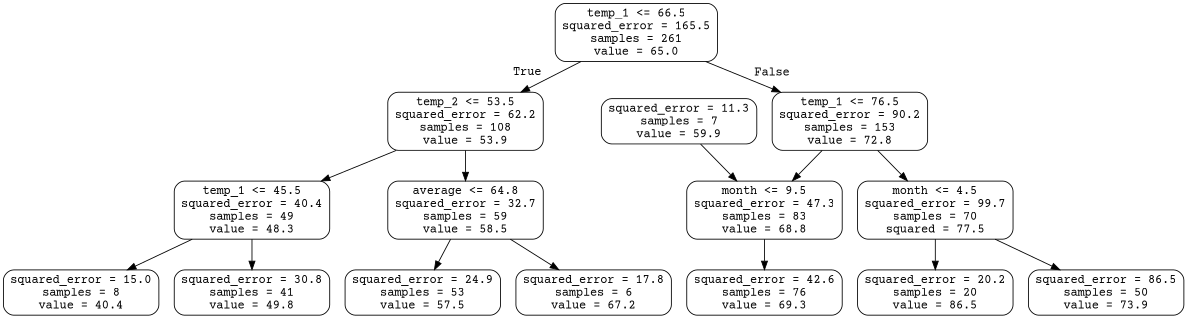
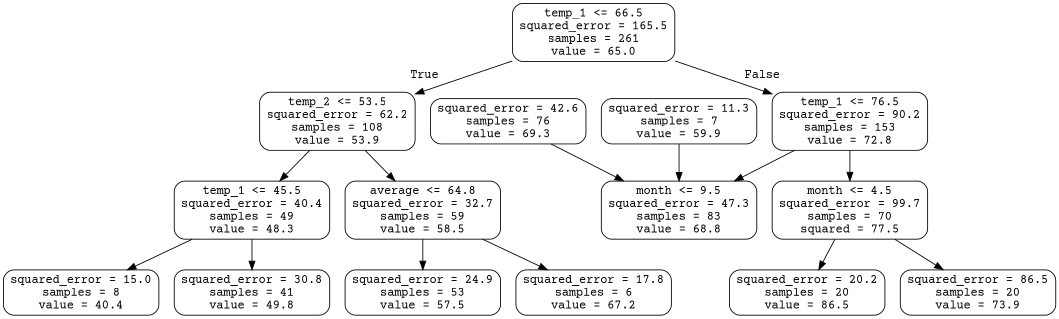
(764, 250) -> (583, 160)
(1106, 293) -> (978, 293)
